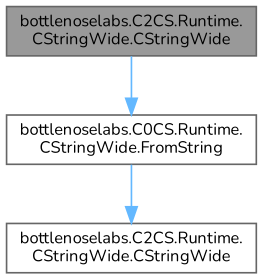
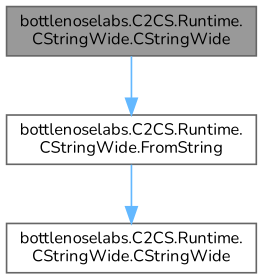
(131, 140) -> (131, 140)
